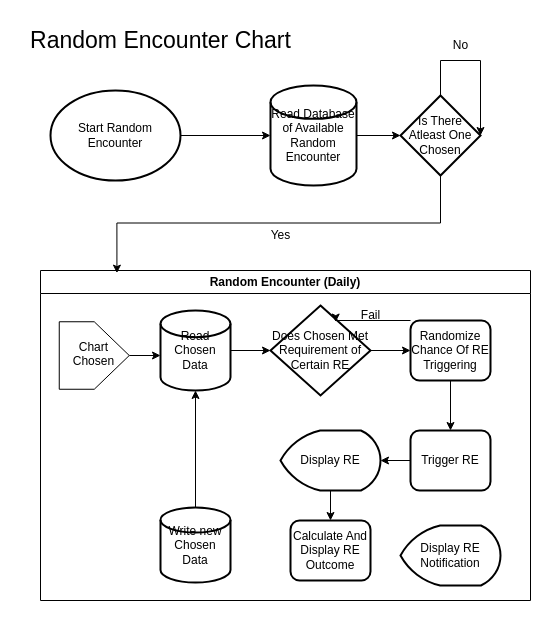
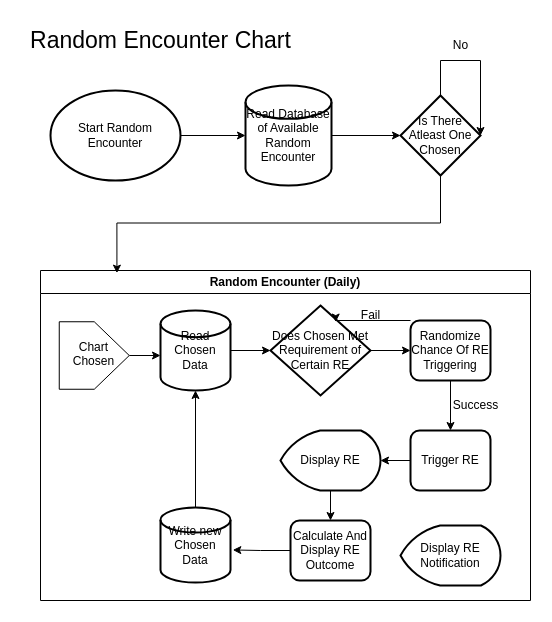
(314, 136) -> (289, 136)
(281, 236) -> none
none -> (476, 406)
none -> (266, 551)
